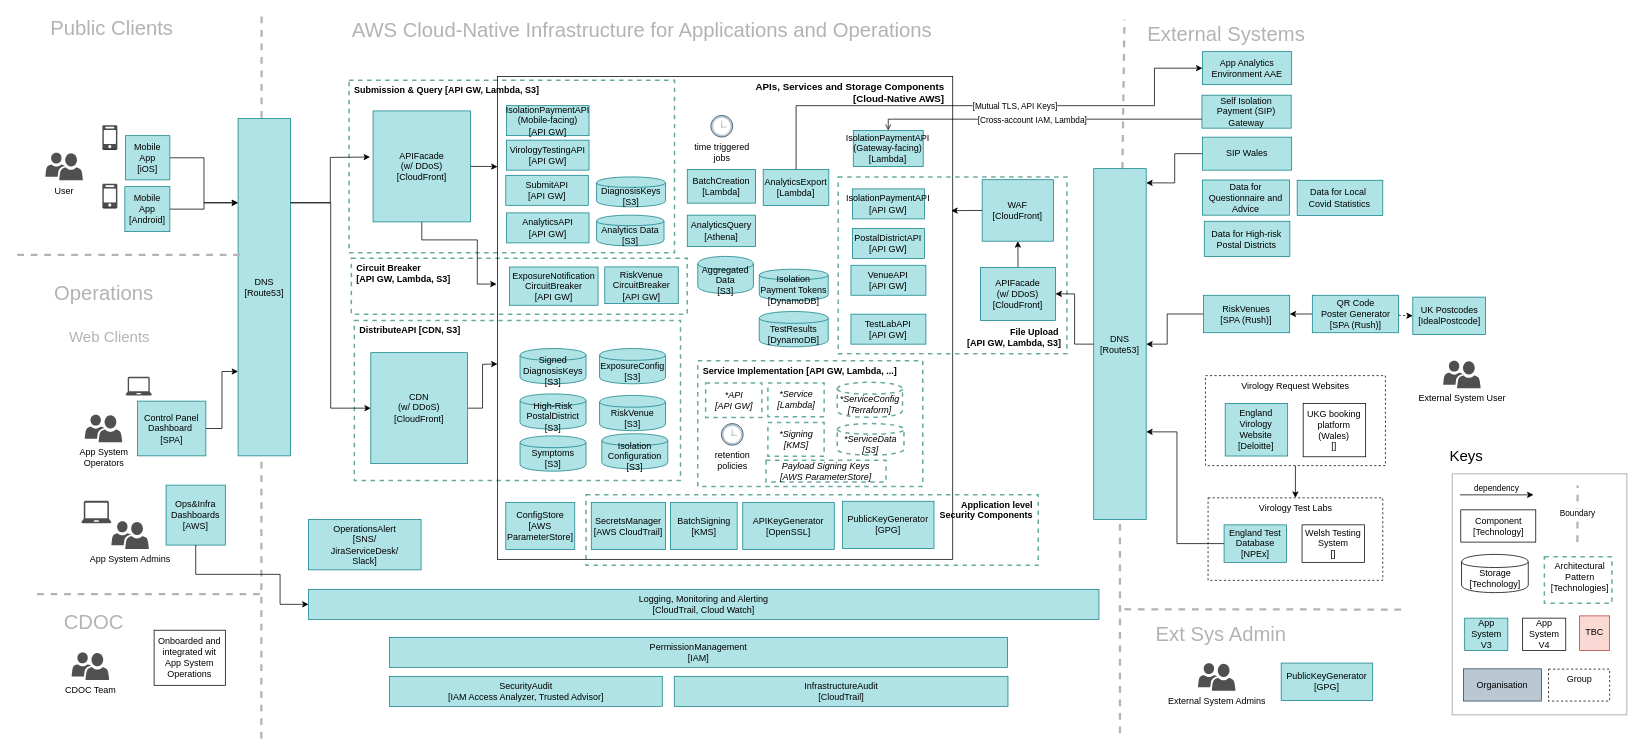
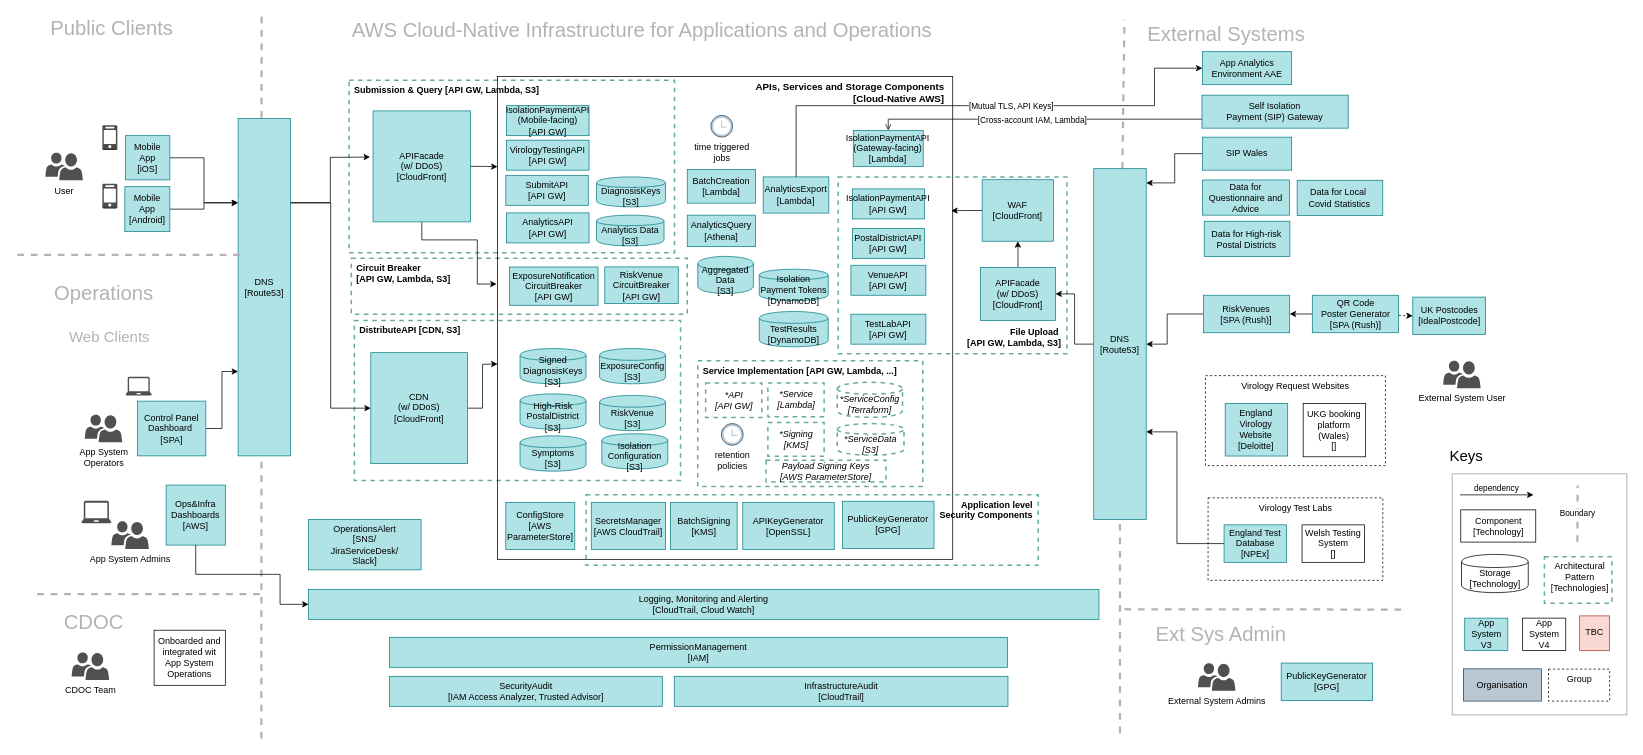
(1247, 111) -> (1275, 111)
(796, 187) -> (796, 195)
(1296, 479) -> none
